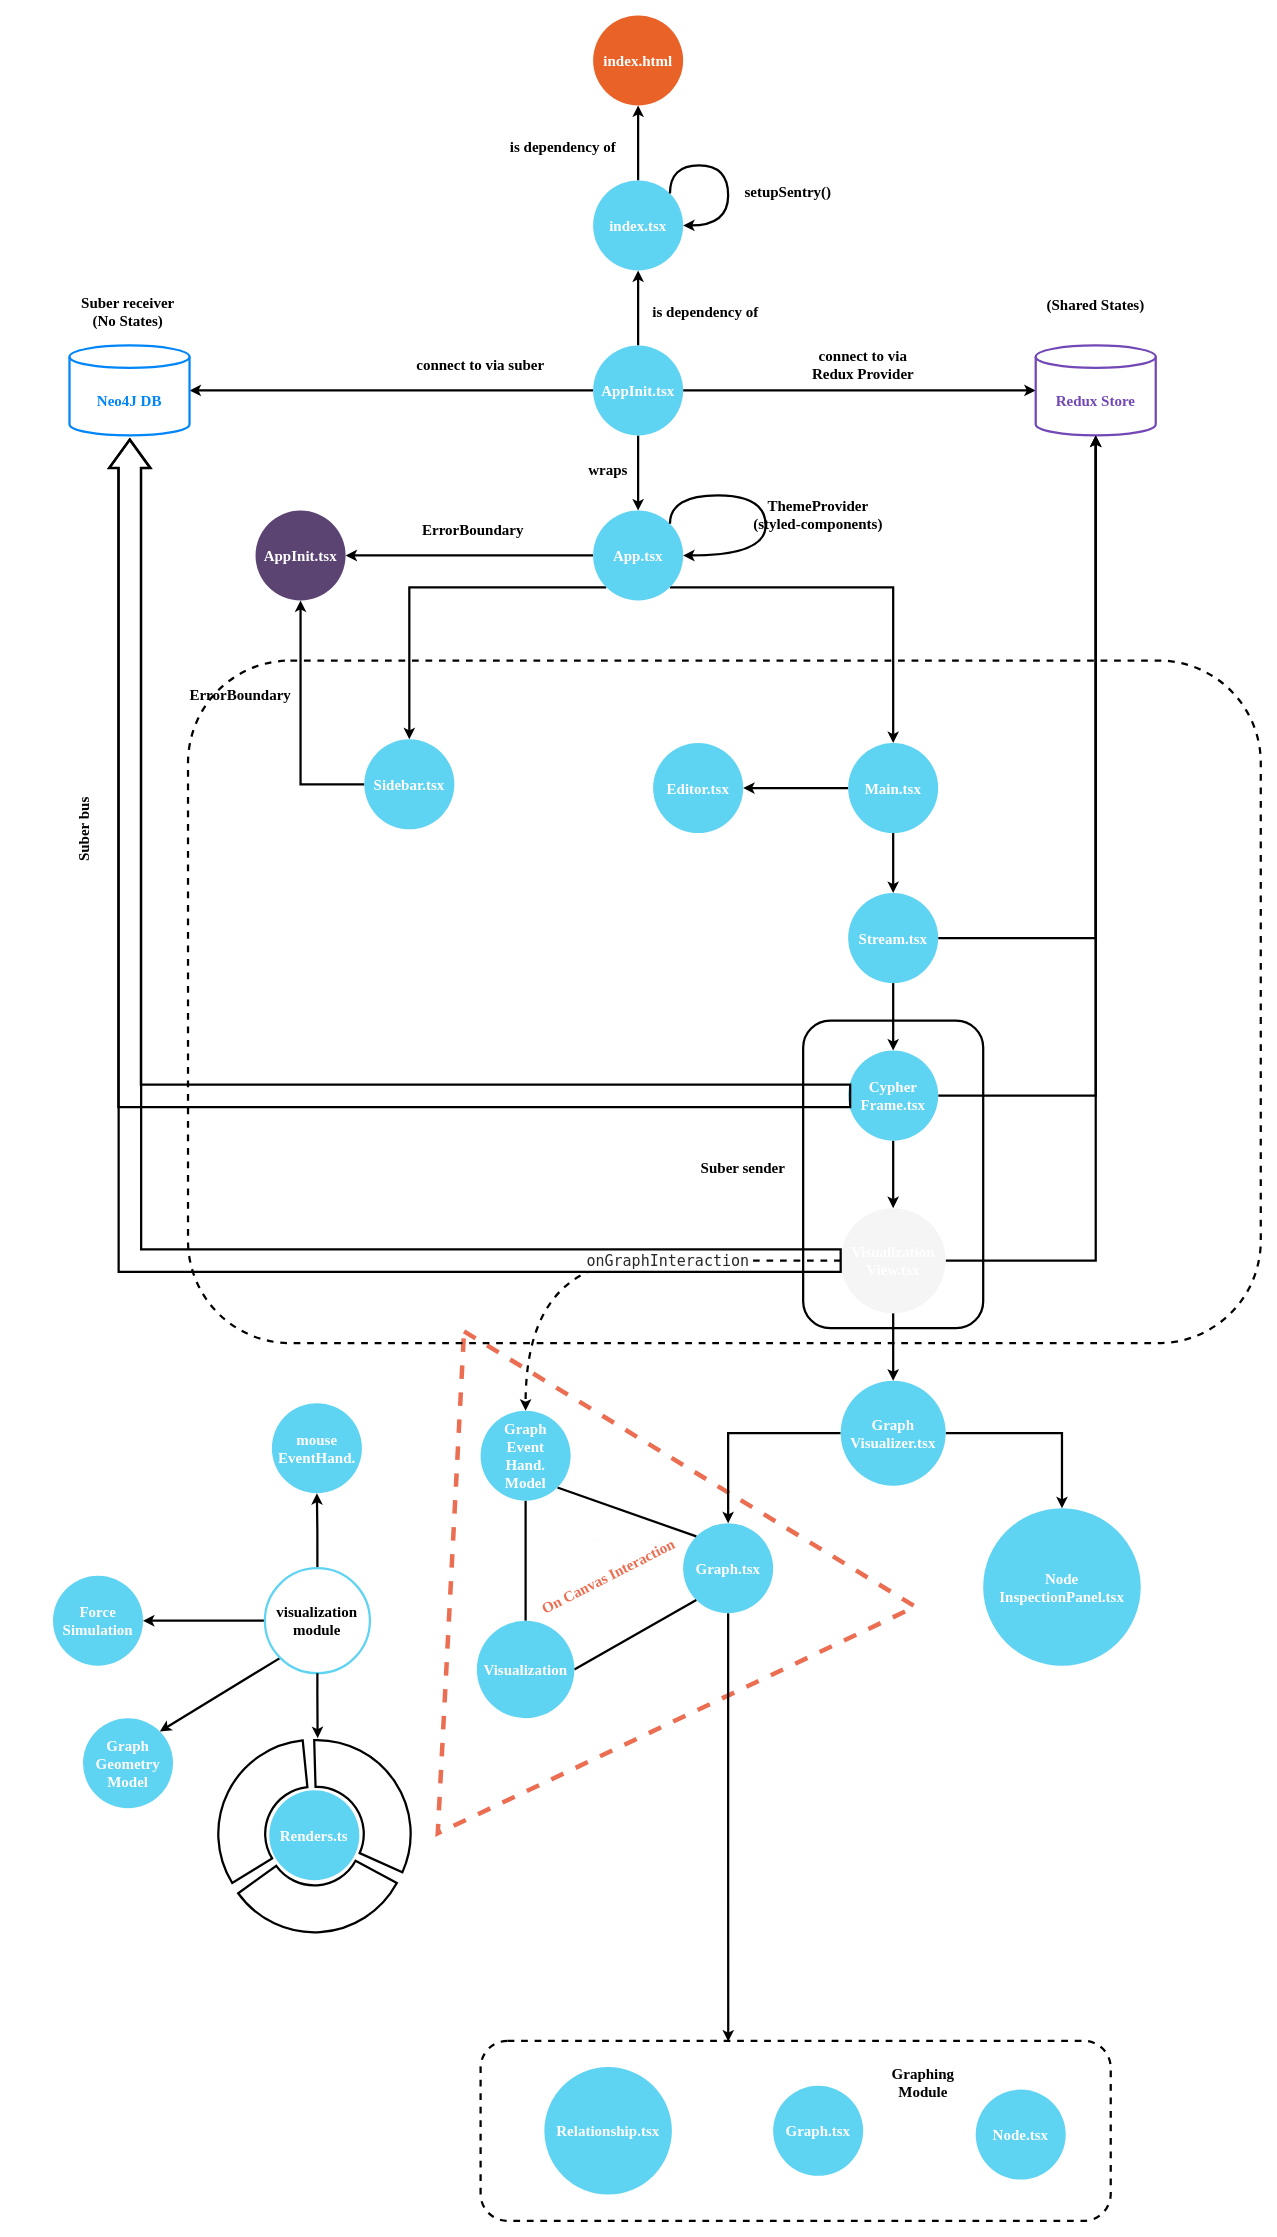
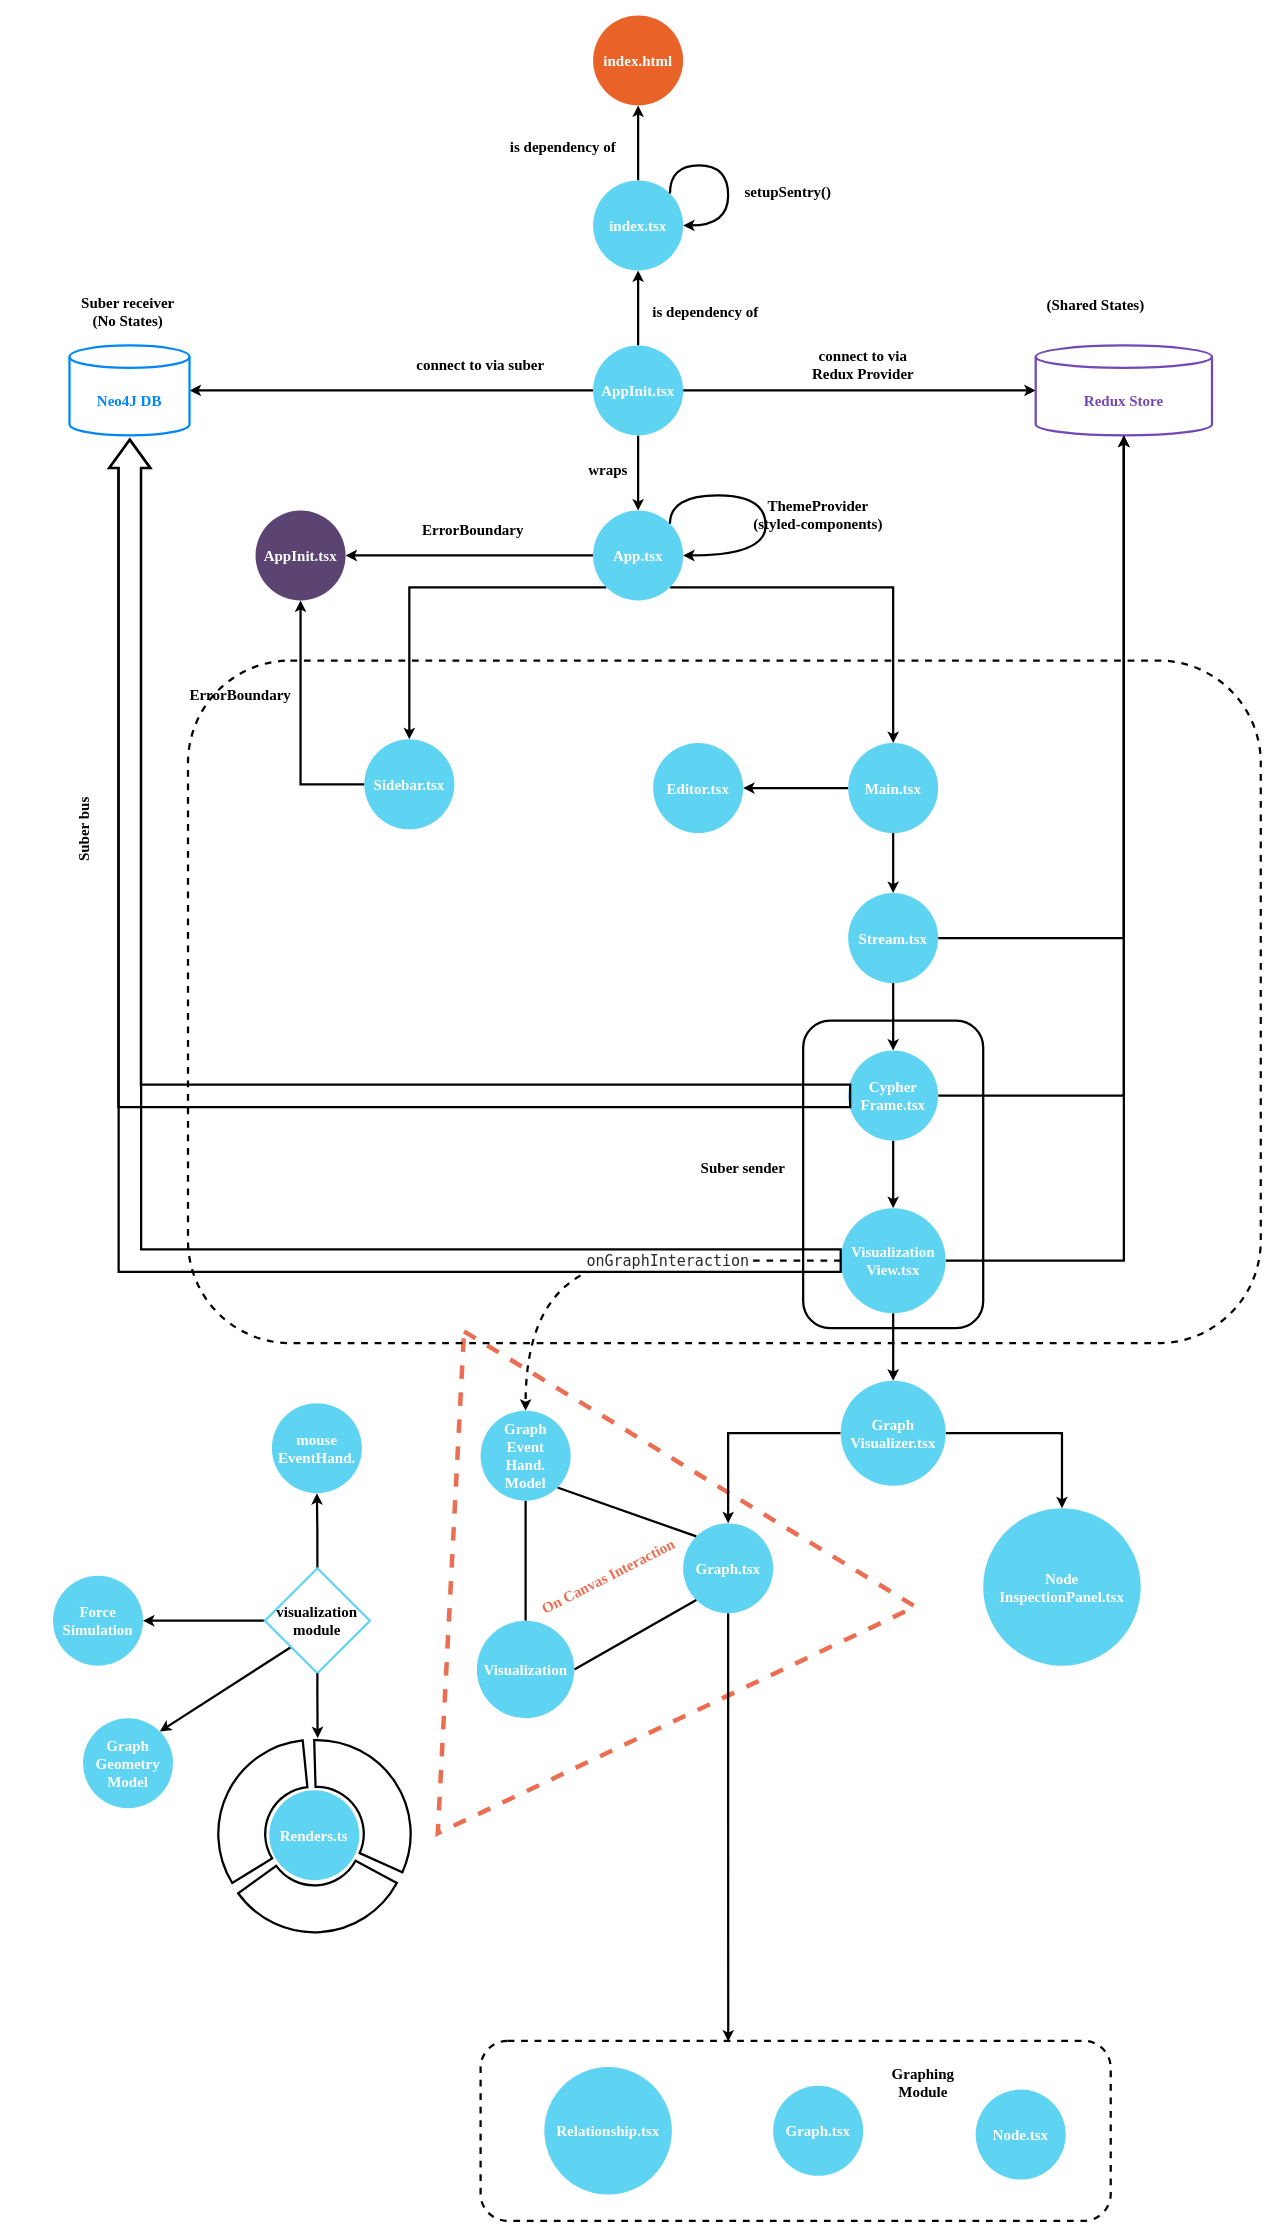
(1095, 390) -> (1124, 390)
(893, 1260) -> (893, 1260)
(317, 1620) -> (317, 1620)
